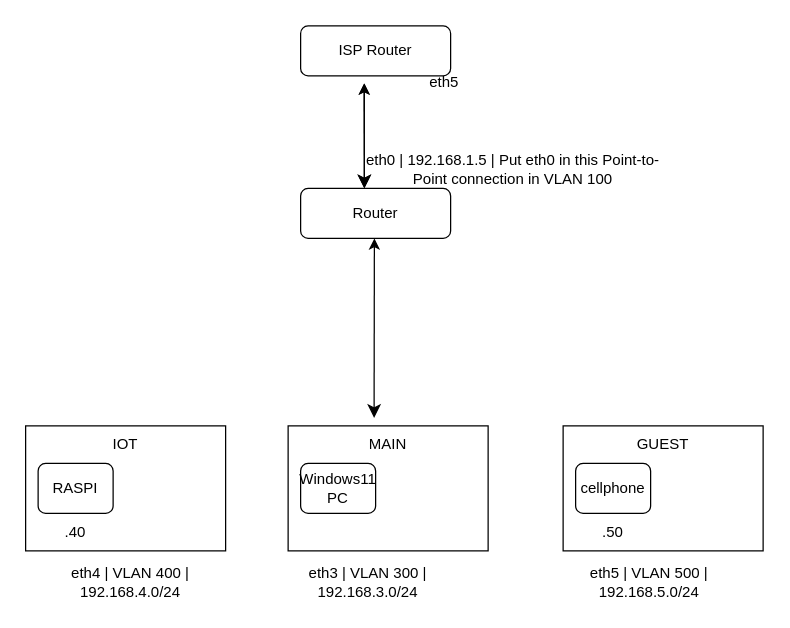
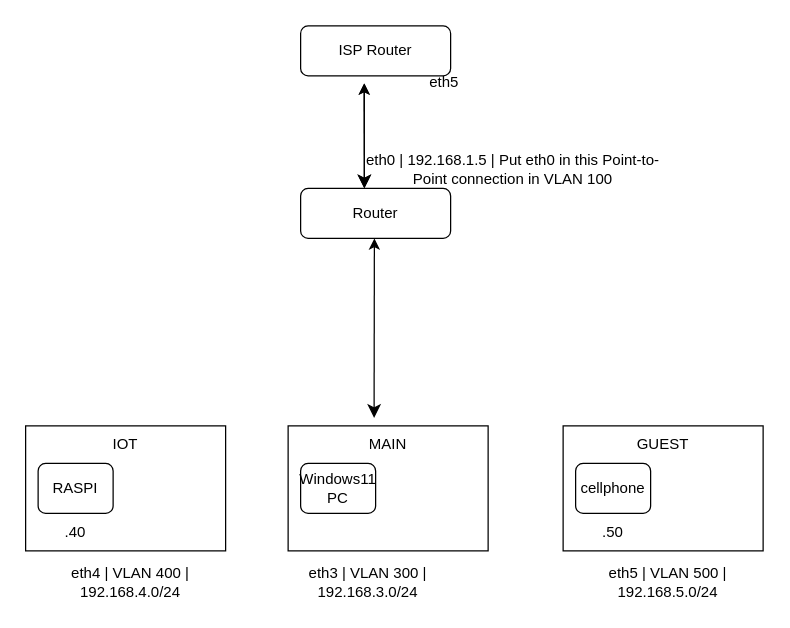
(649, 582) -> (668, 582)
